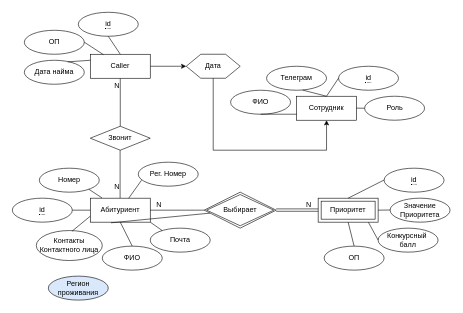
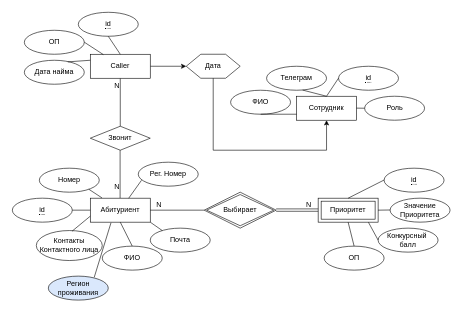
(160, 218) -> (103, 250)
